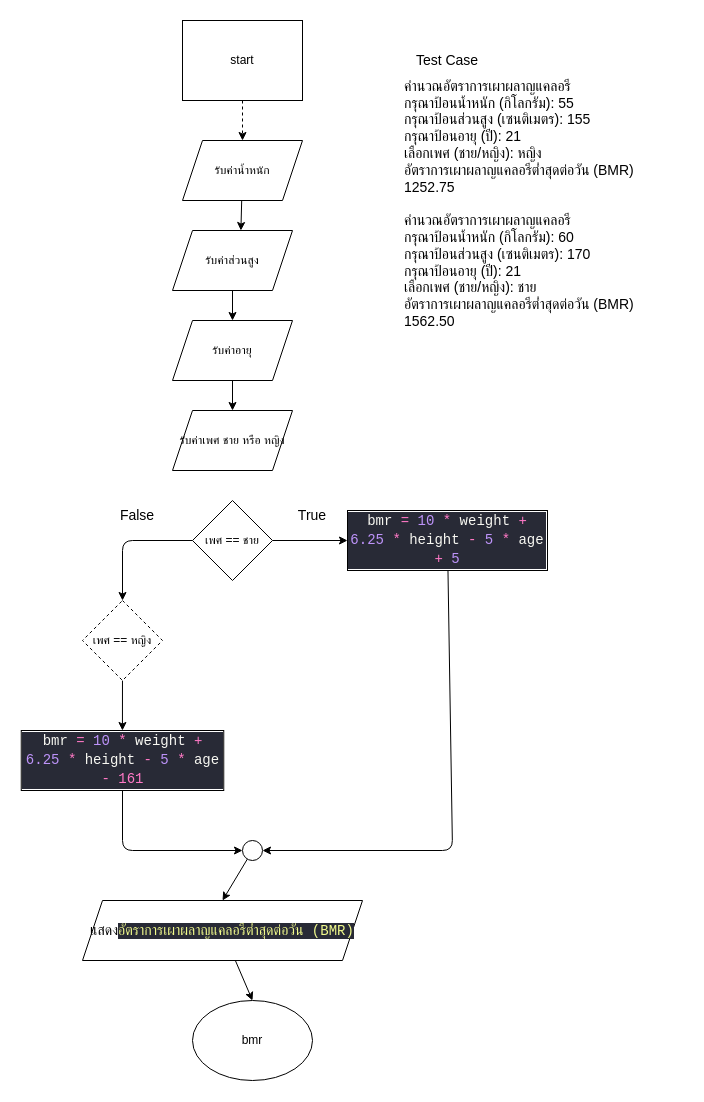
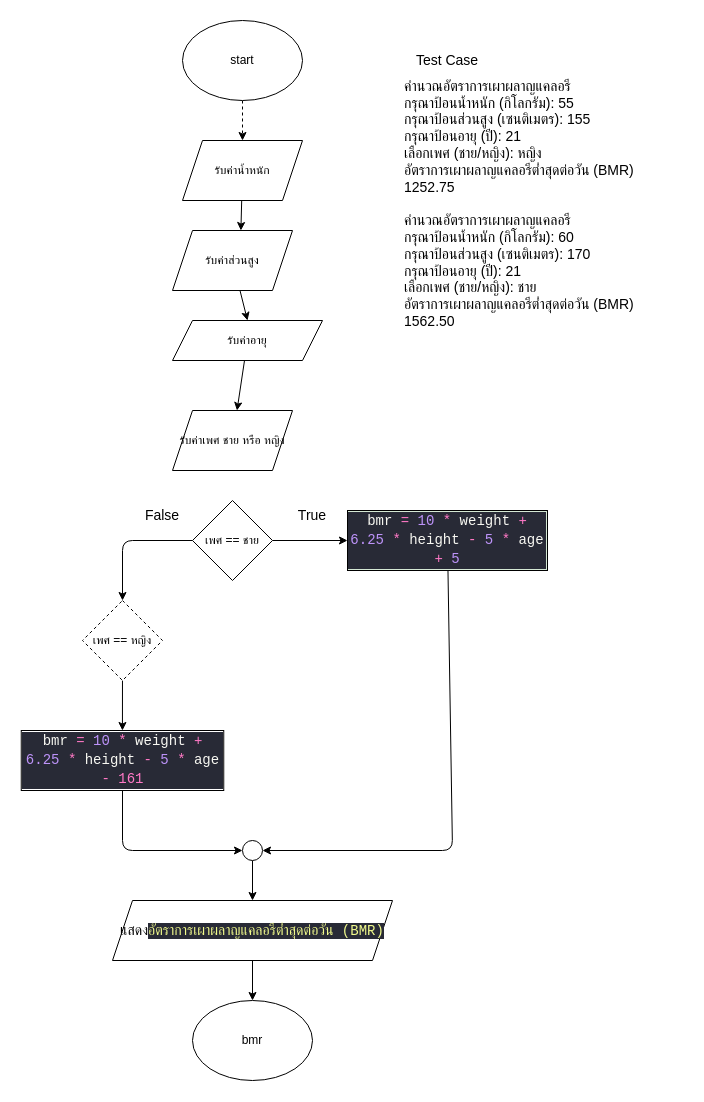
(243, 61) -> (243, 61)
(233, 351) -> (248, 341)
(138, 516) -> (163, 516)
(448, 541) -> (448, 541)
(223, 931) -> (253, 931)
